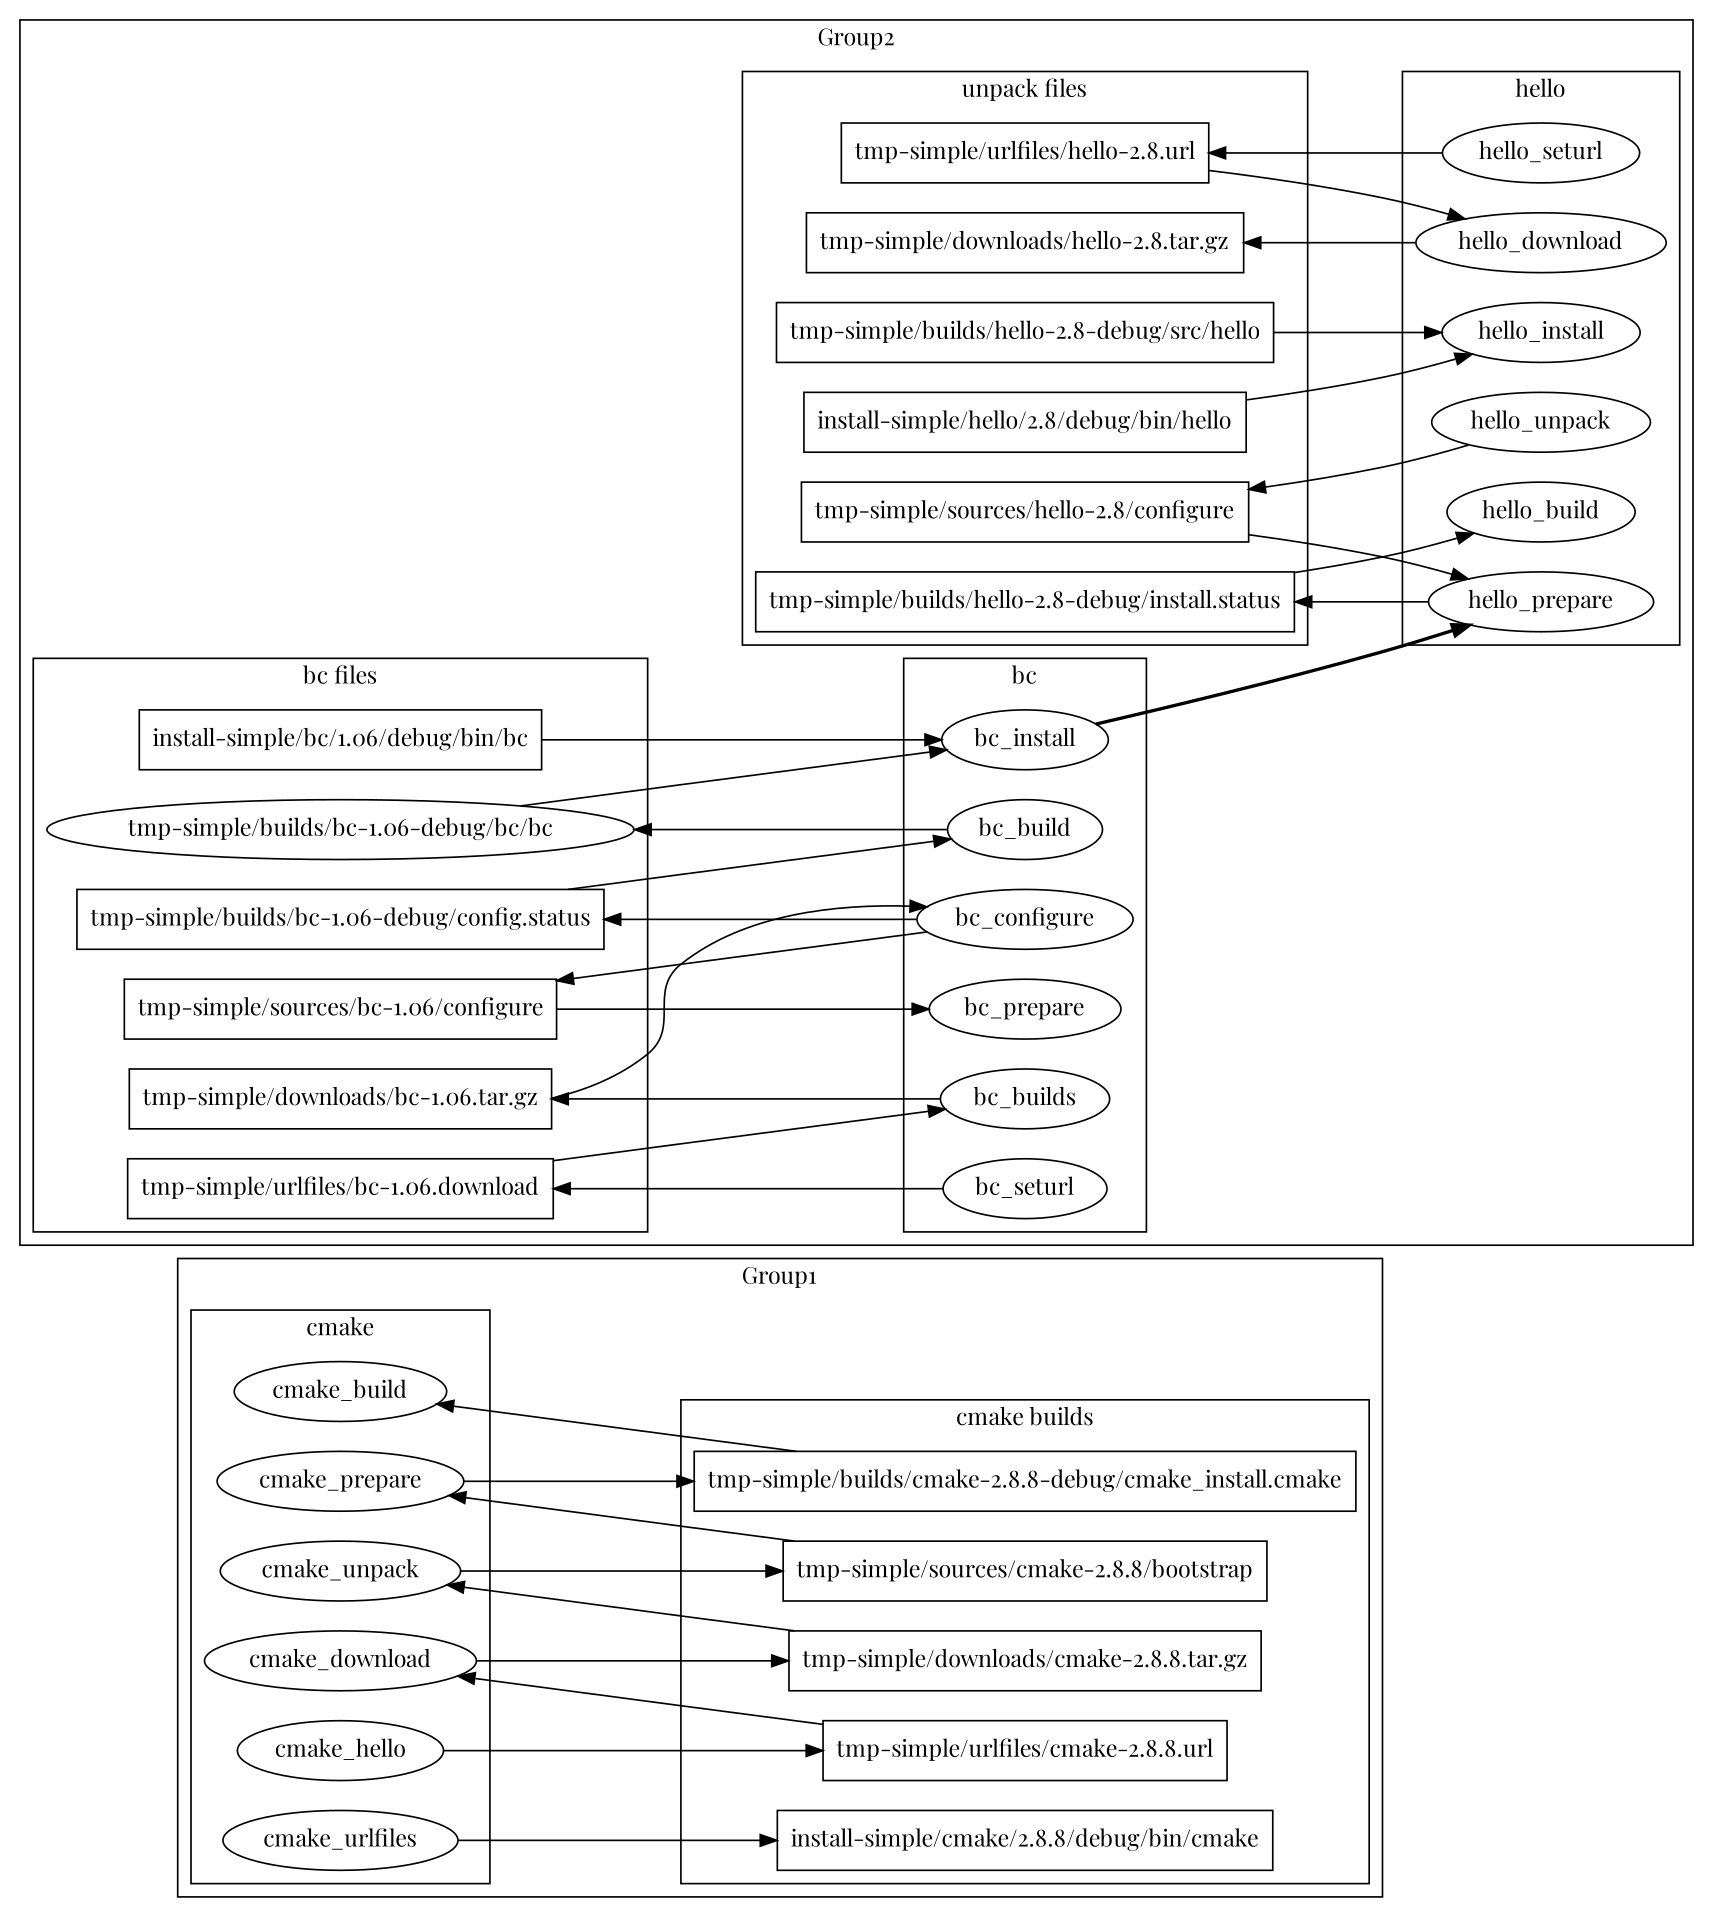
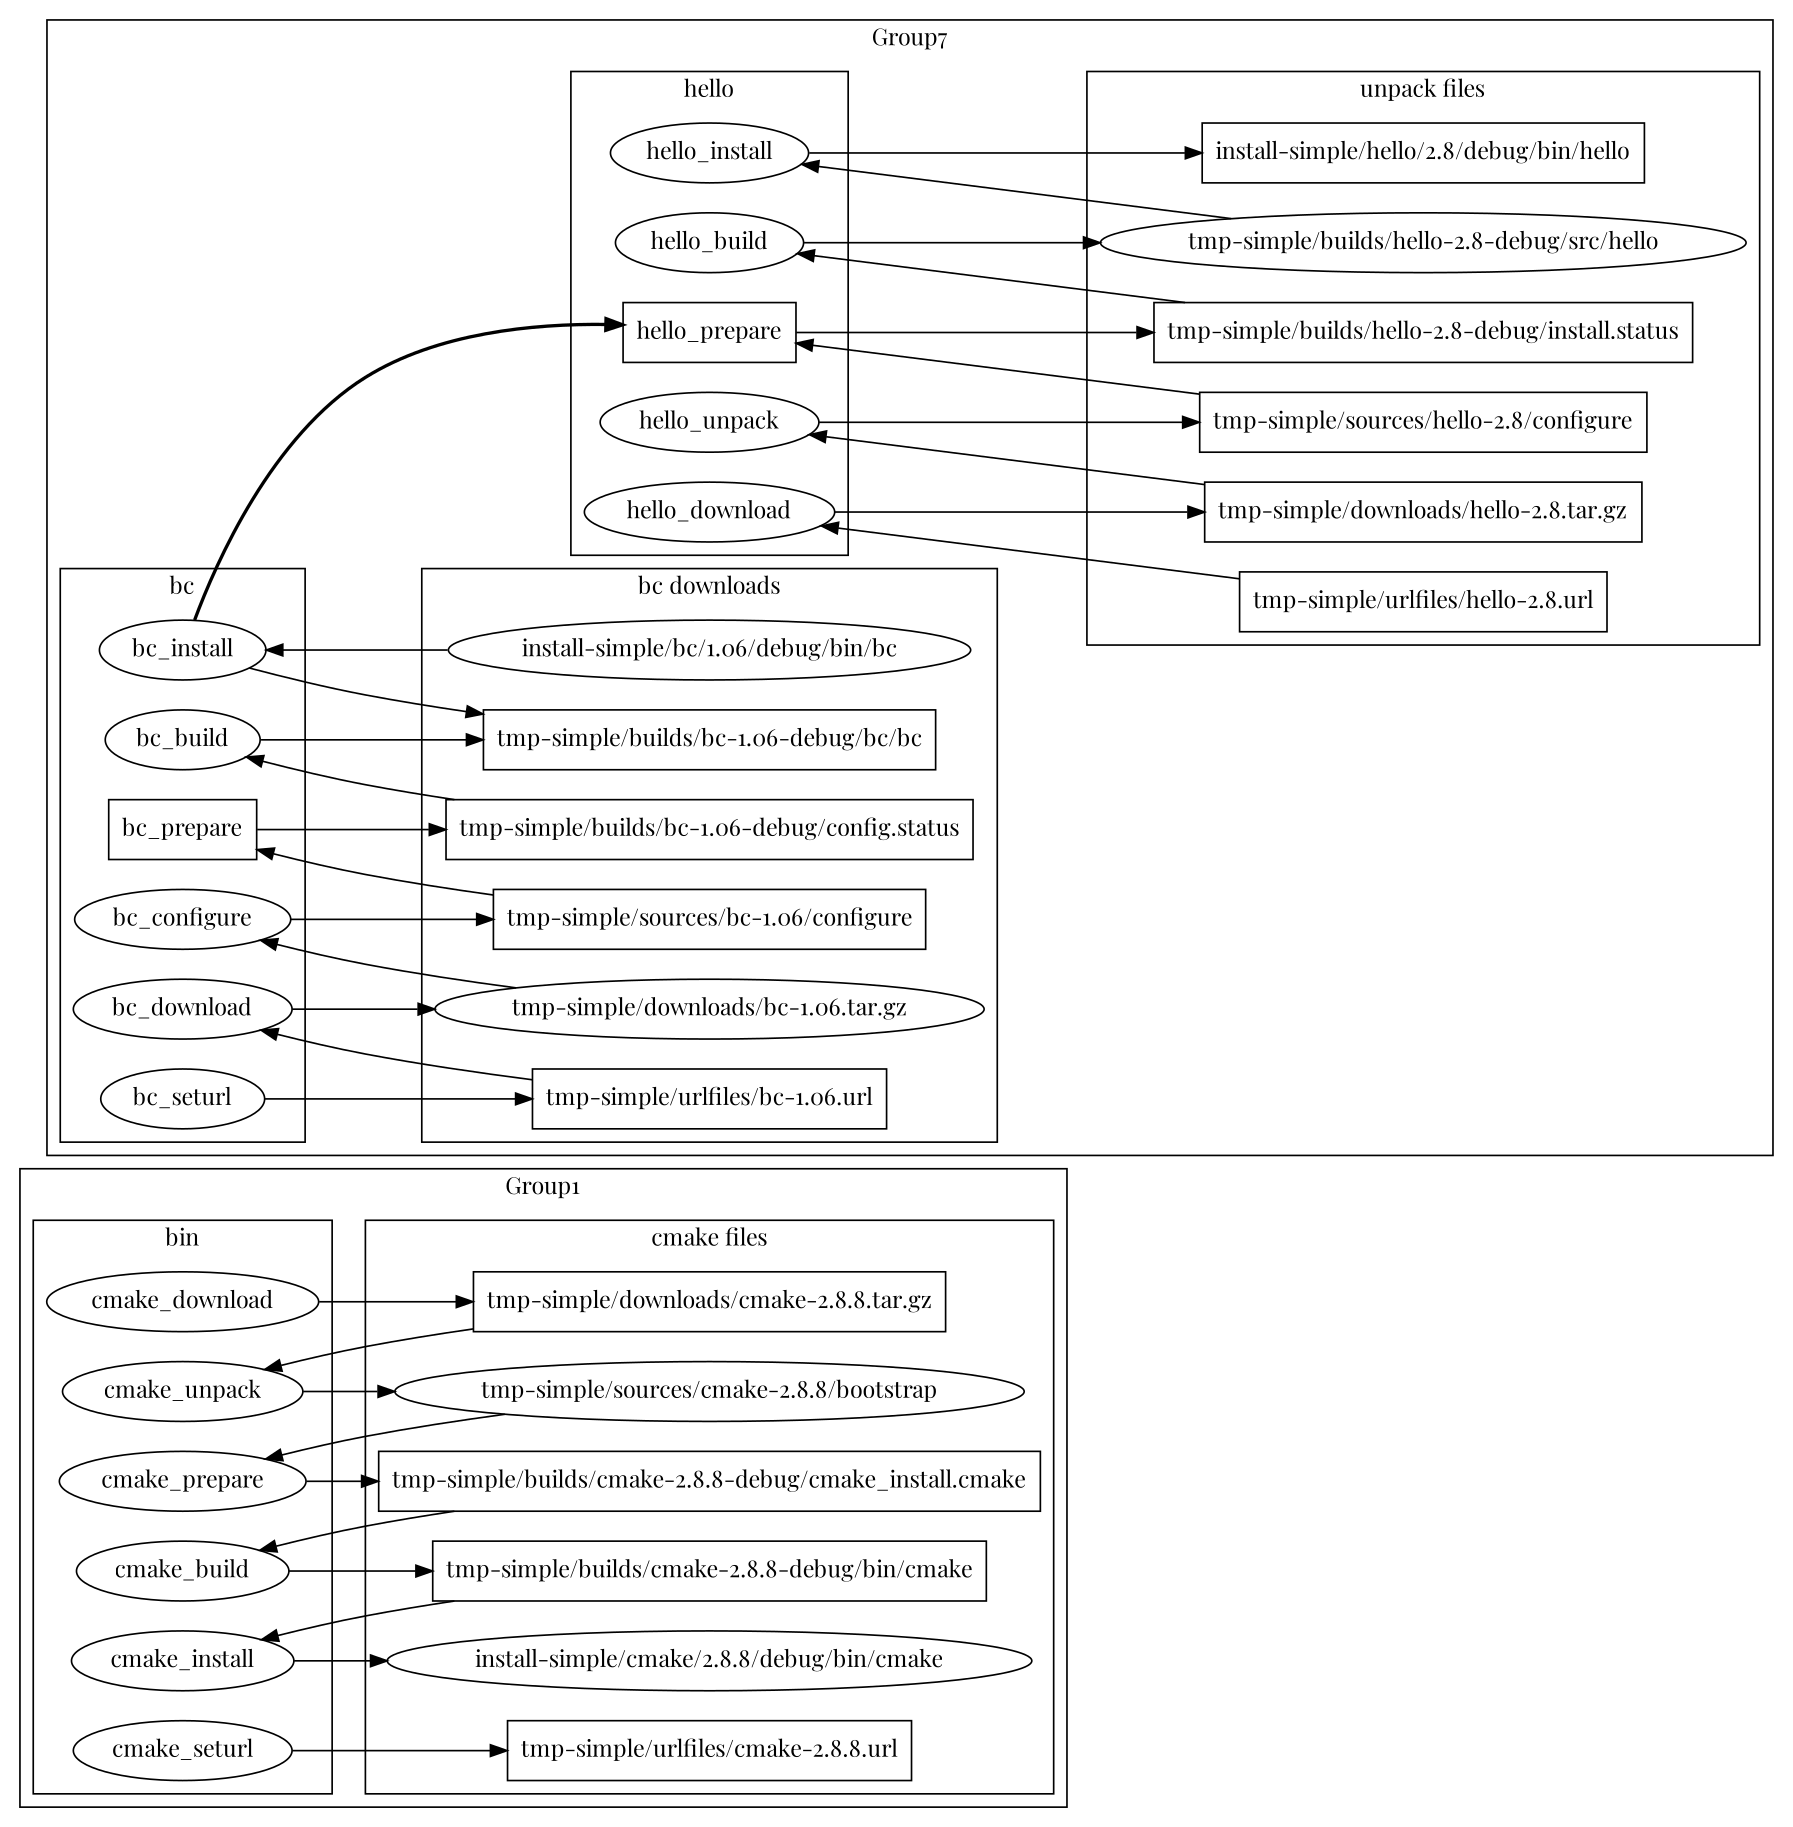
(856, 39) -> (910, 39)
(1541, 153) -> none
none -> (944, 243)
(1025, 332) -> (1423, 243)
(1352, 383) -> (997, 153)
none -> (1015, 461)
(1541, 602) -> (710, 332)
(340, 677) -> (710, 588)
(340, 740) -> (710, 650)
(725, 779) -> (357, 693)
(340, 830) -> (710, 740)
(739, 919) -> (343, 830)
(1025, 1009) -> (183, 830)
(340, 1099) -> (710, 1009)
(1025, 1099) -> (183, 1009)
(340, 1189) -> (710, 1099)
(340, 1329) -> (183, 1239)
(1025, 1419) -> (710, 1239)
none -> (710, 1571)
(1025, 1571) -> (710, 1392)
(649, 1702) -> none
(340, 1751) -> (183, 1751)
(340, 1840) -> (183, 1661)
(1025, 1840) -> (710, 1661)
